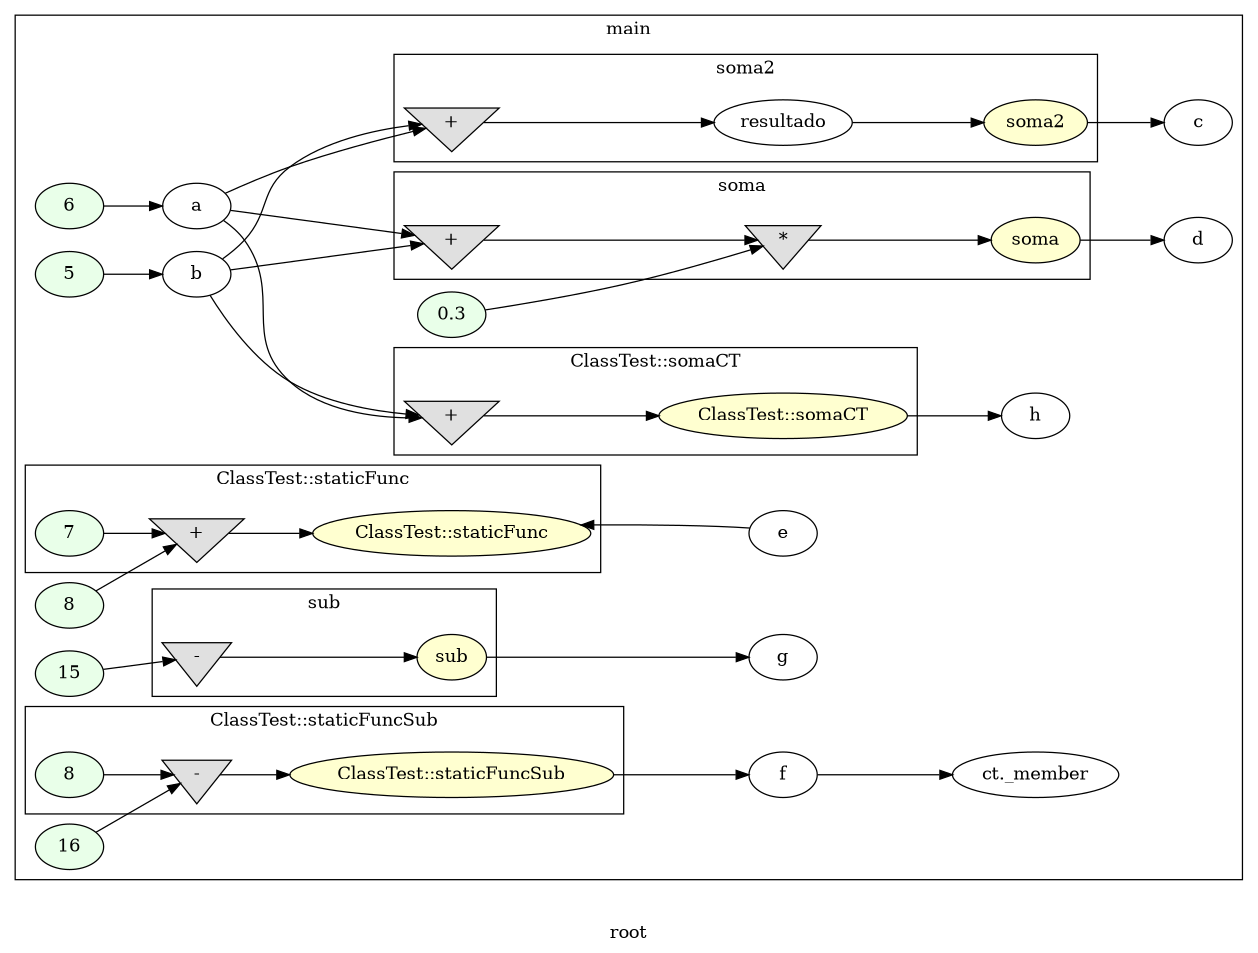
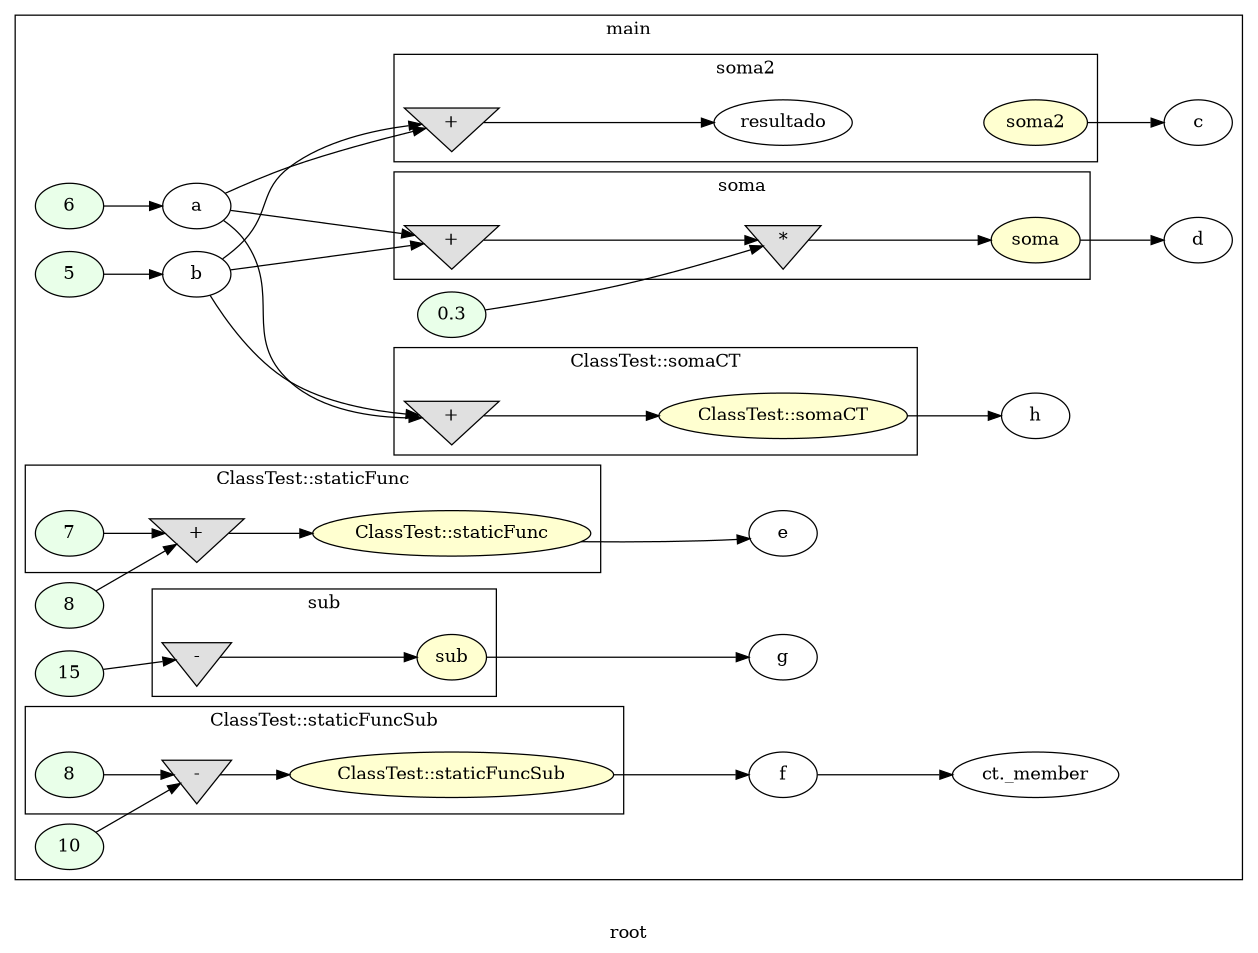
(912, 123) -> none
(672, 525) -> (659, 542)
(70, 847) -> (70, 847)
